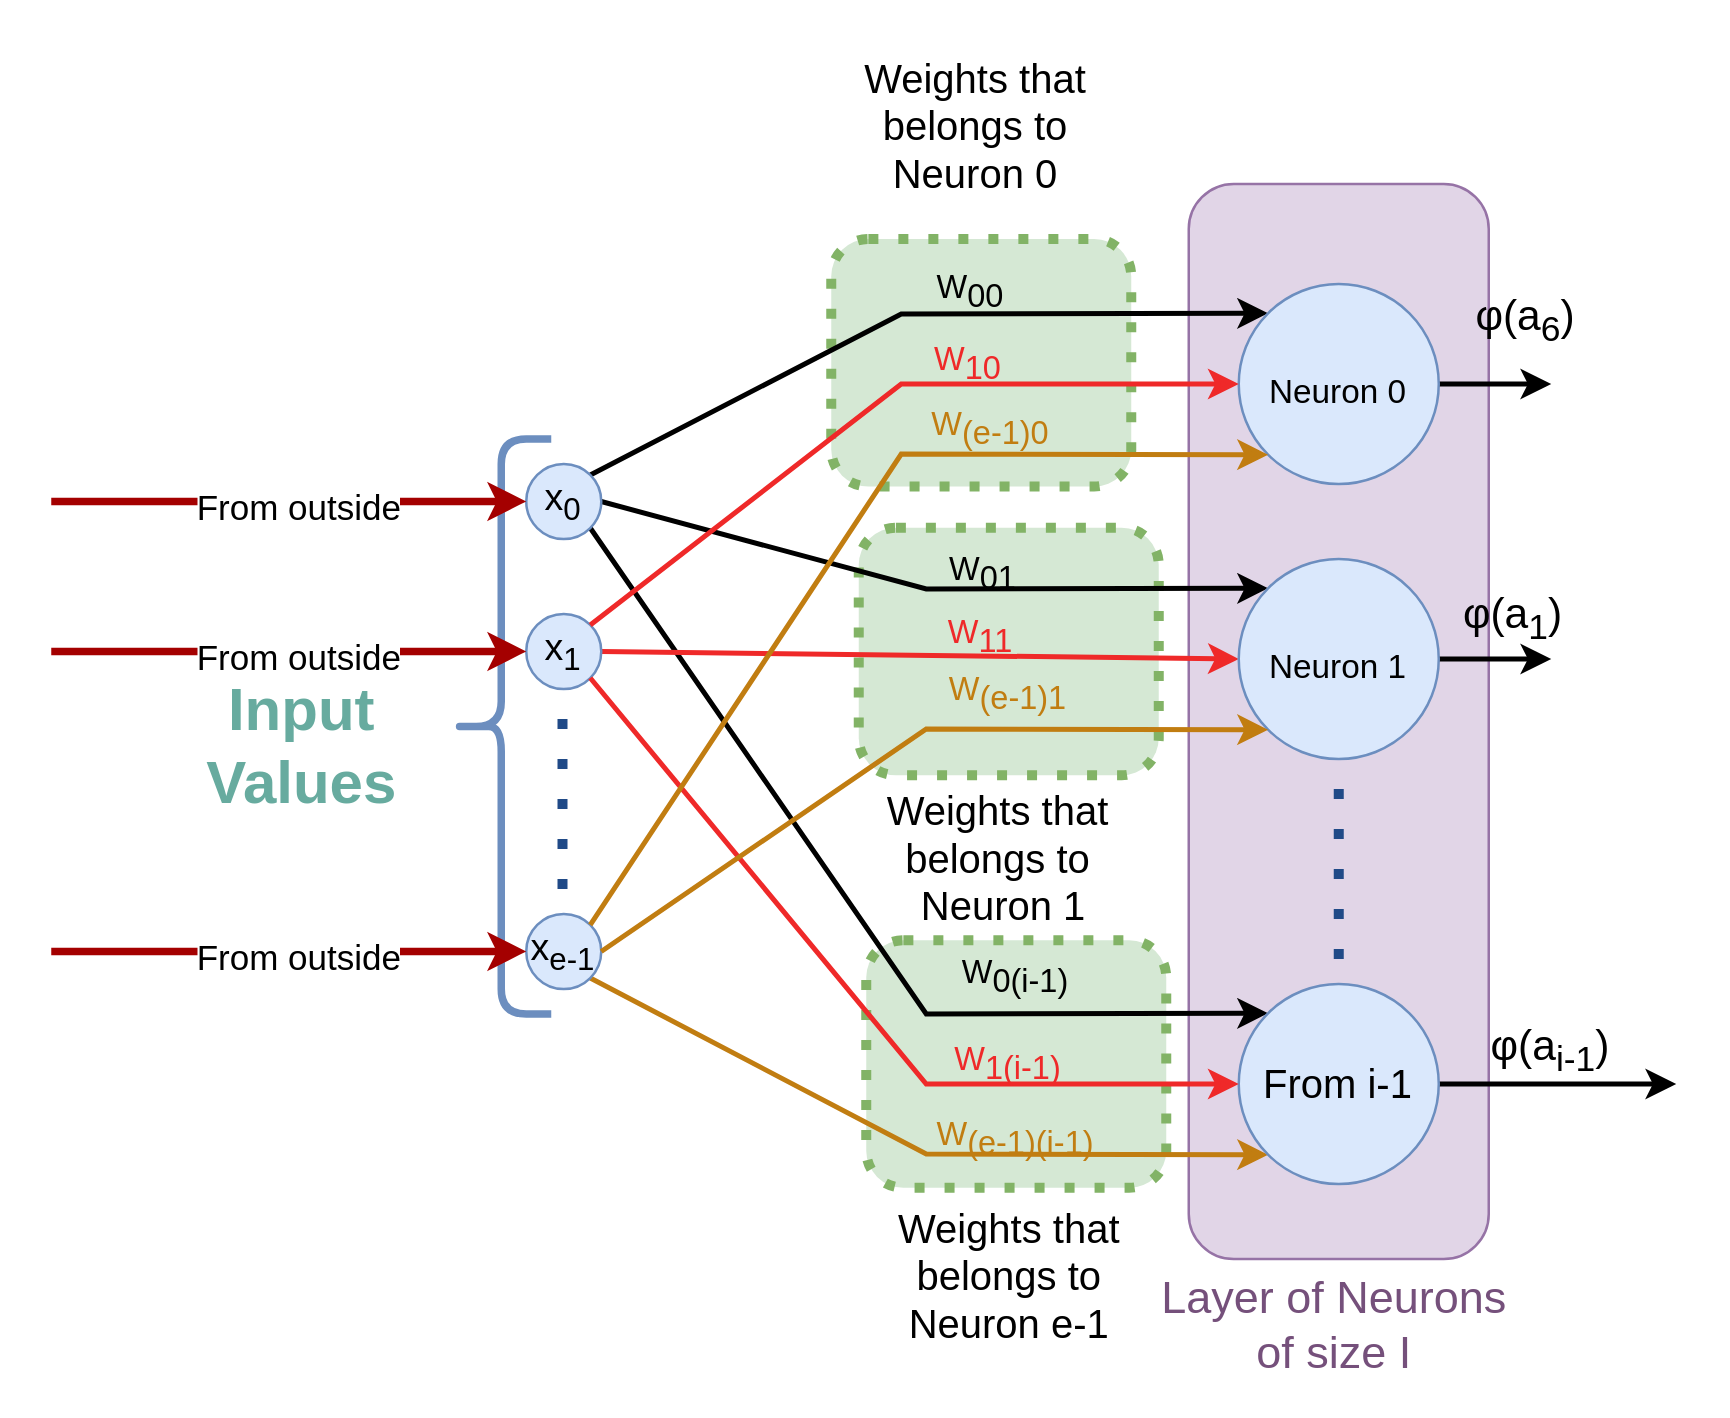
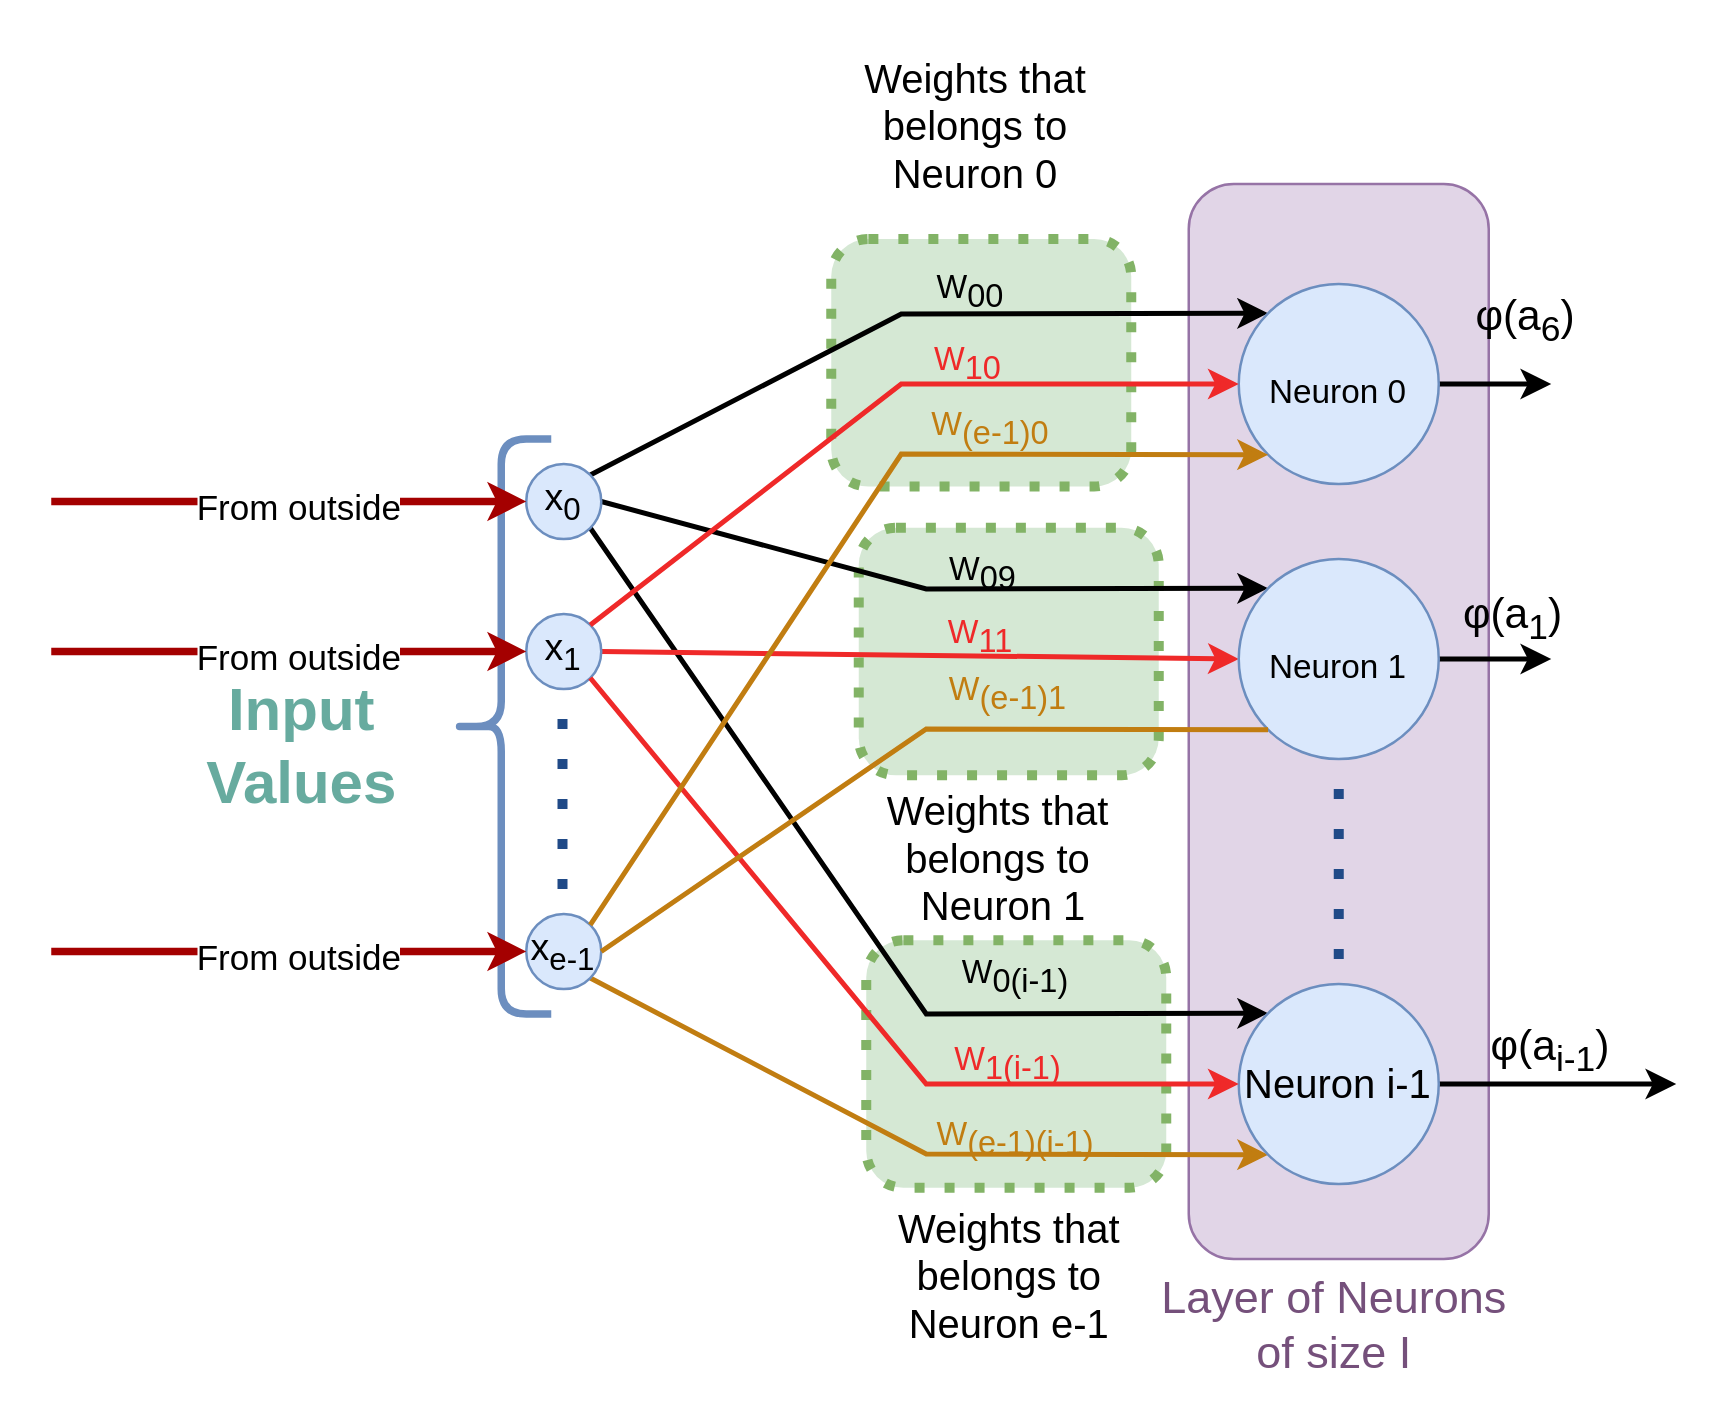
(984, 574) -> (984, 574)
(1244, 729) -> (1265, 729)
(1339, 1084) -> (1339, 1084)
